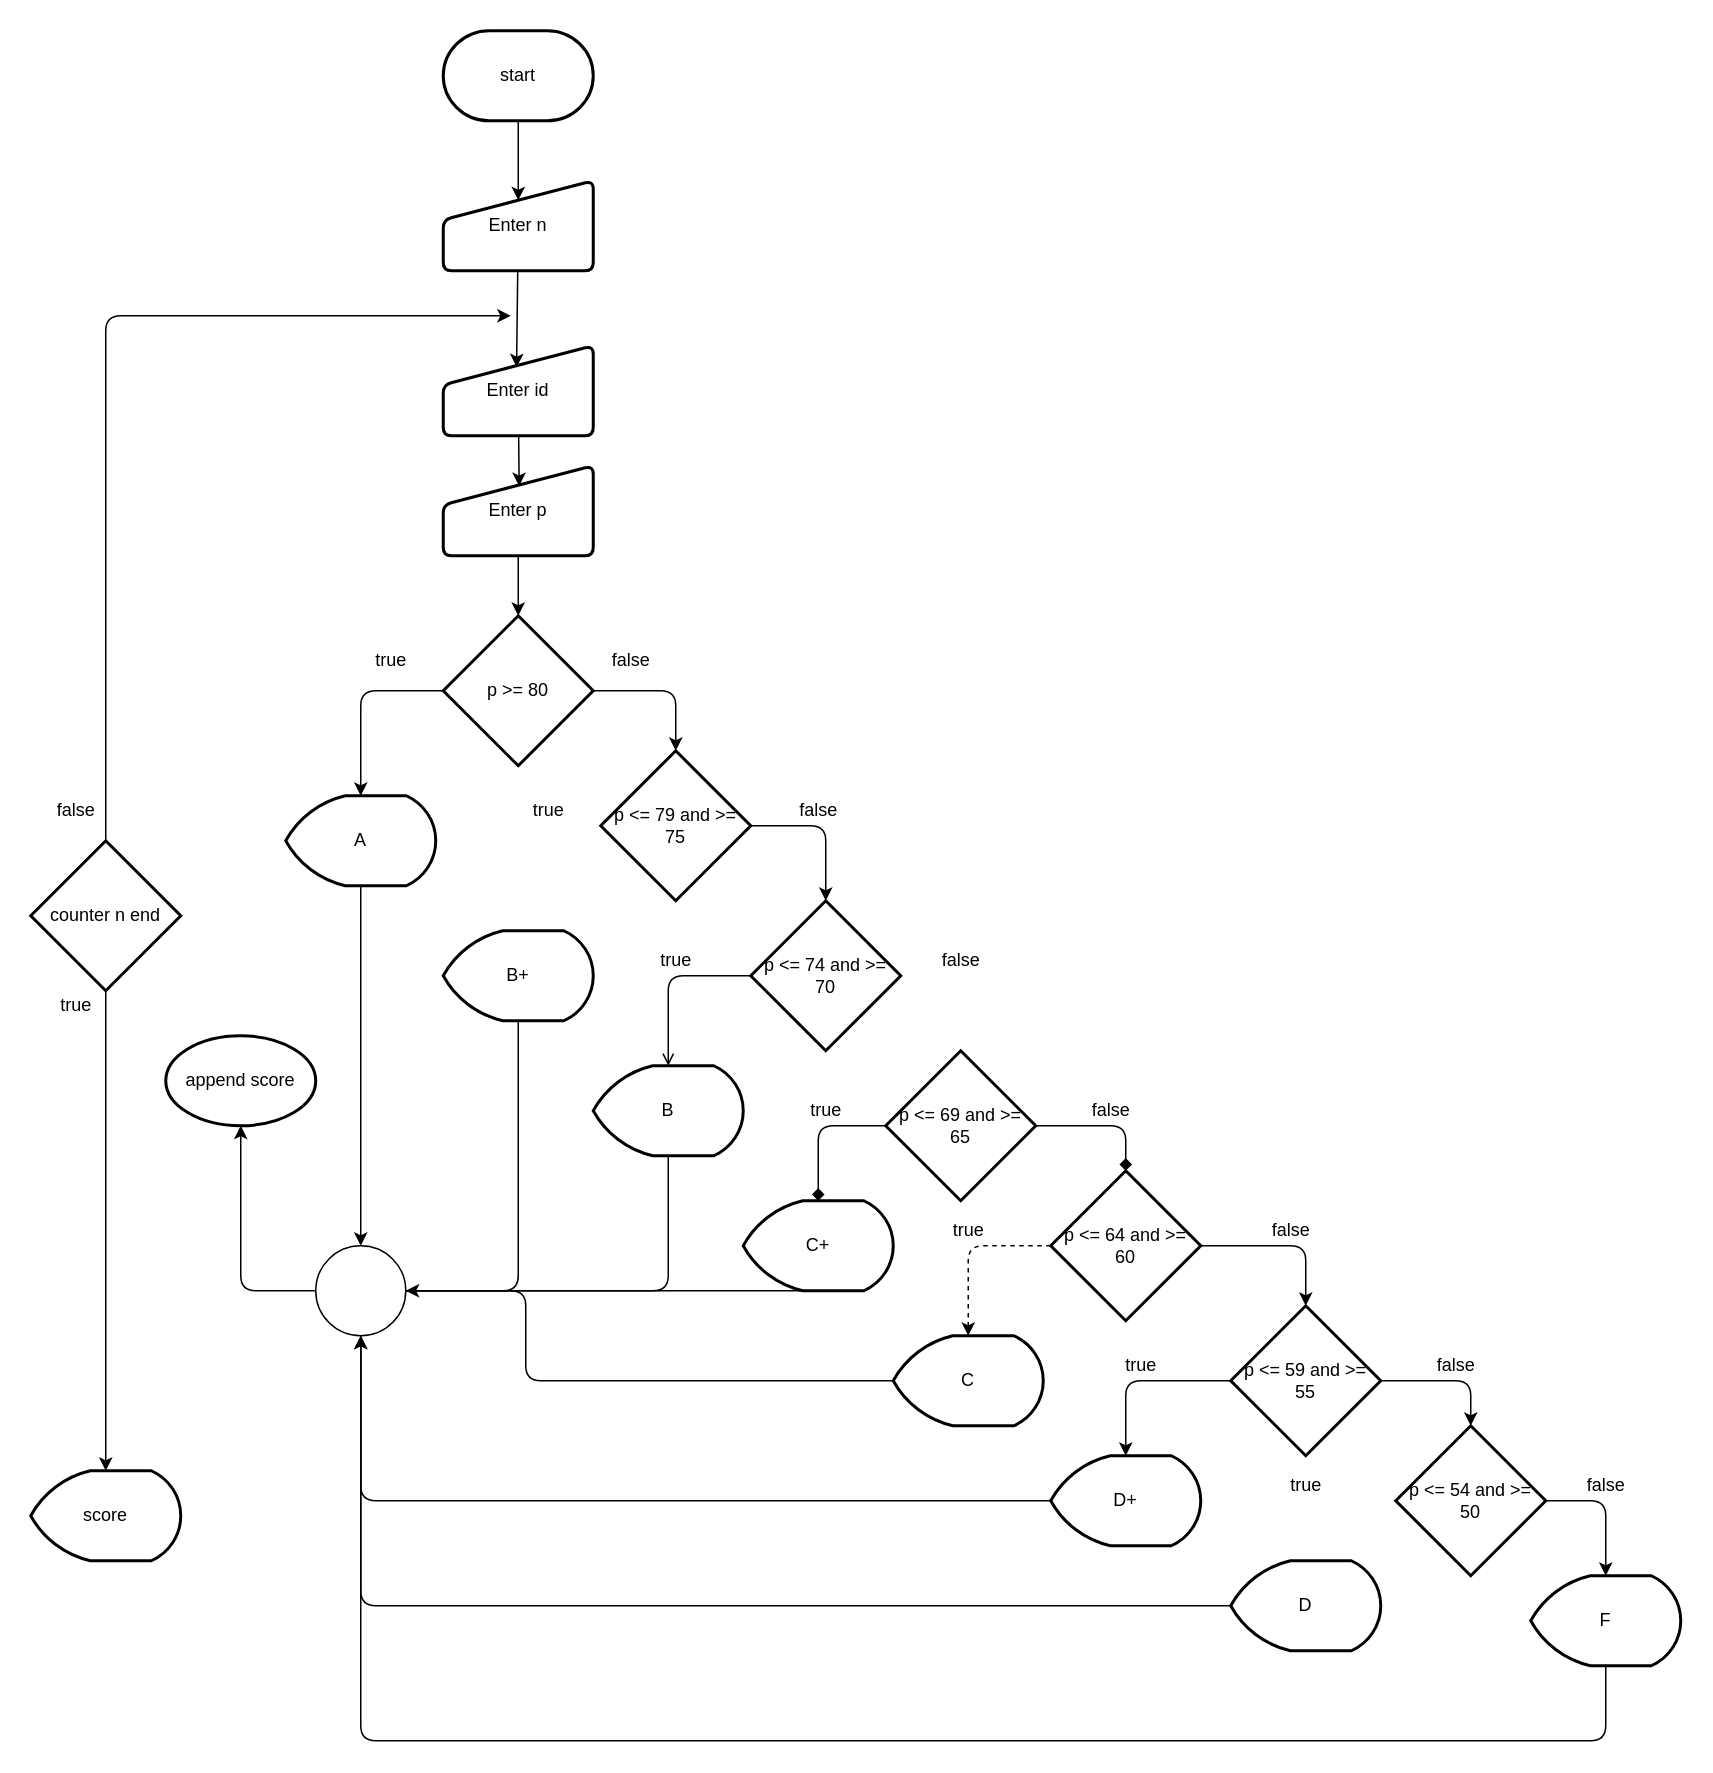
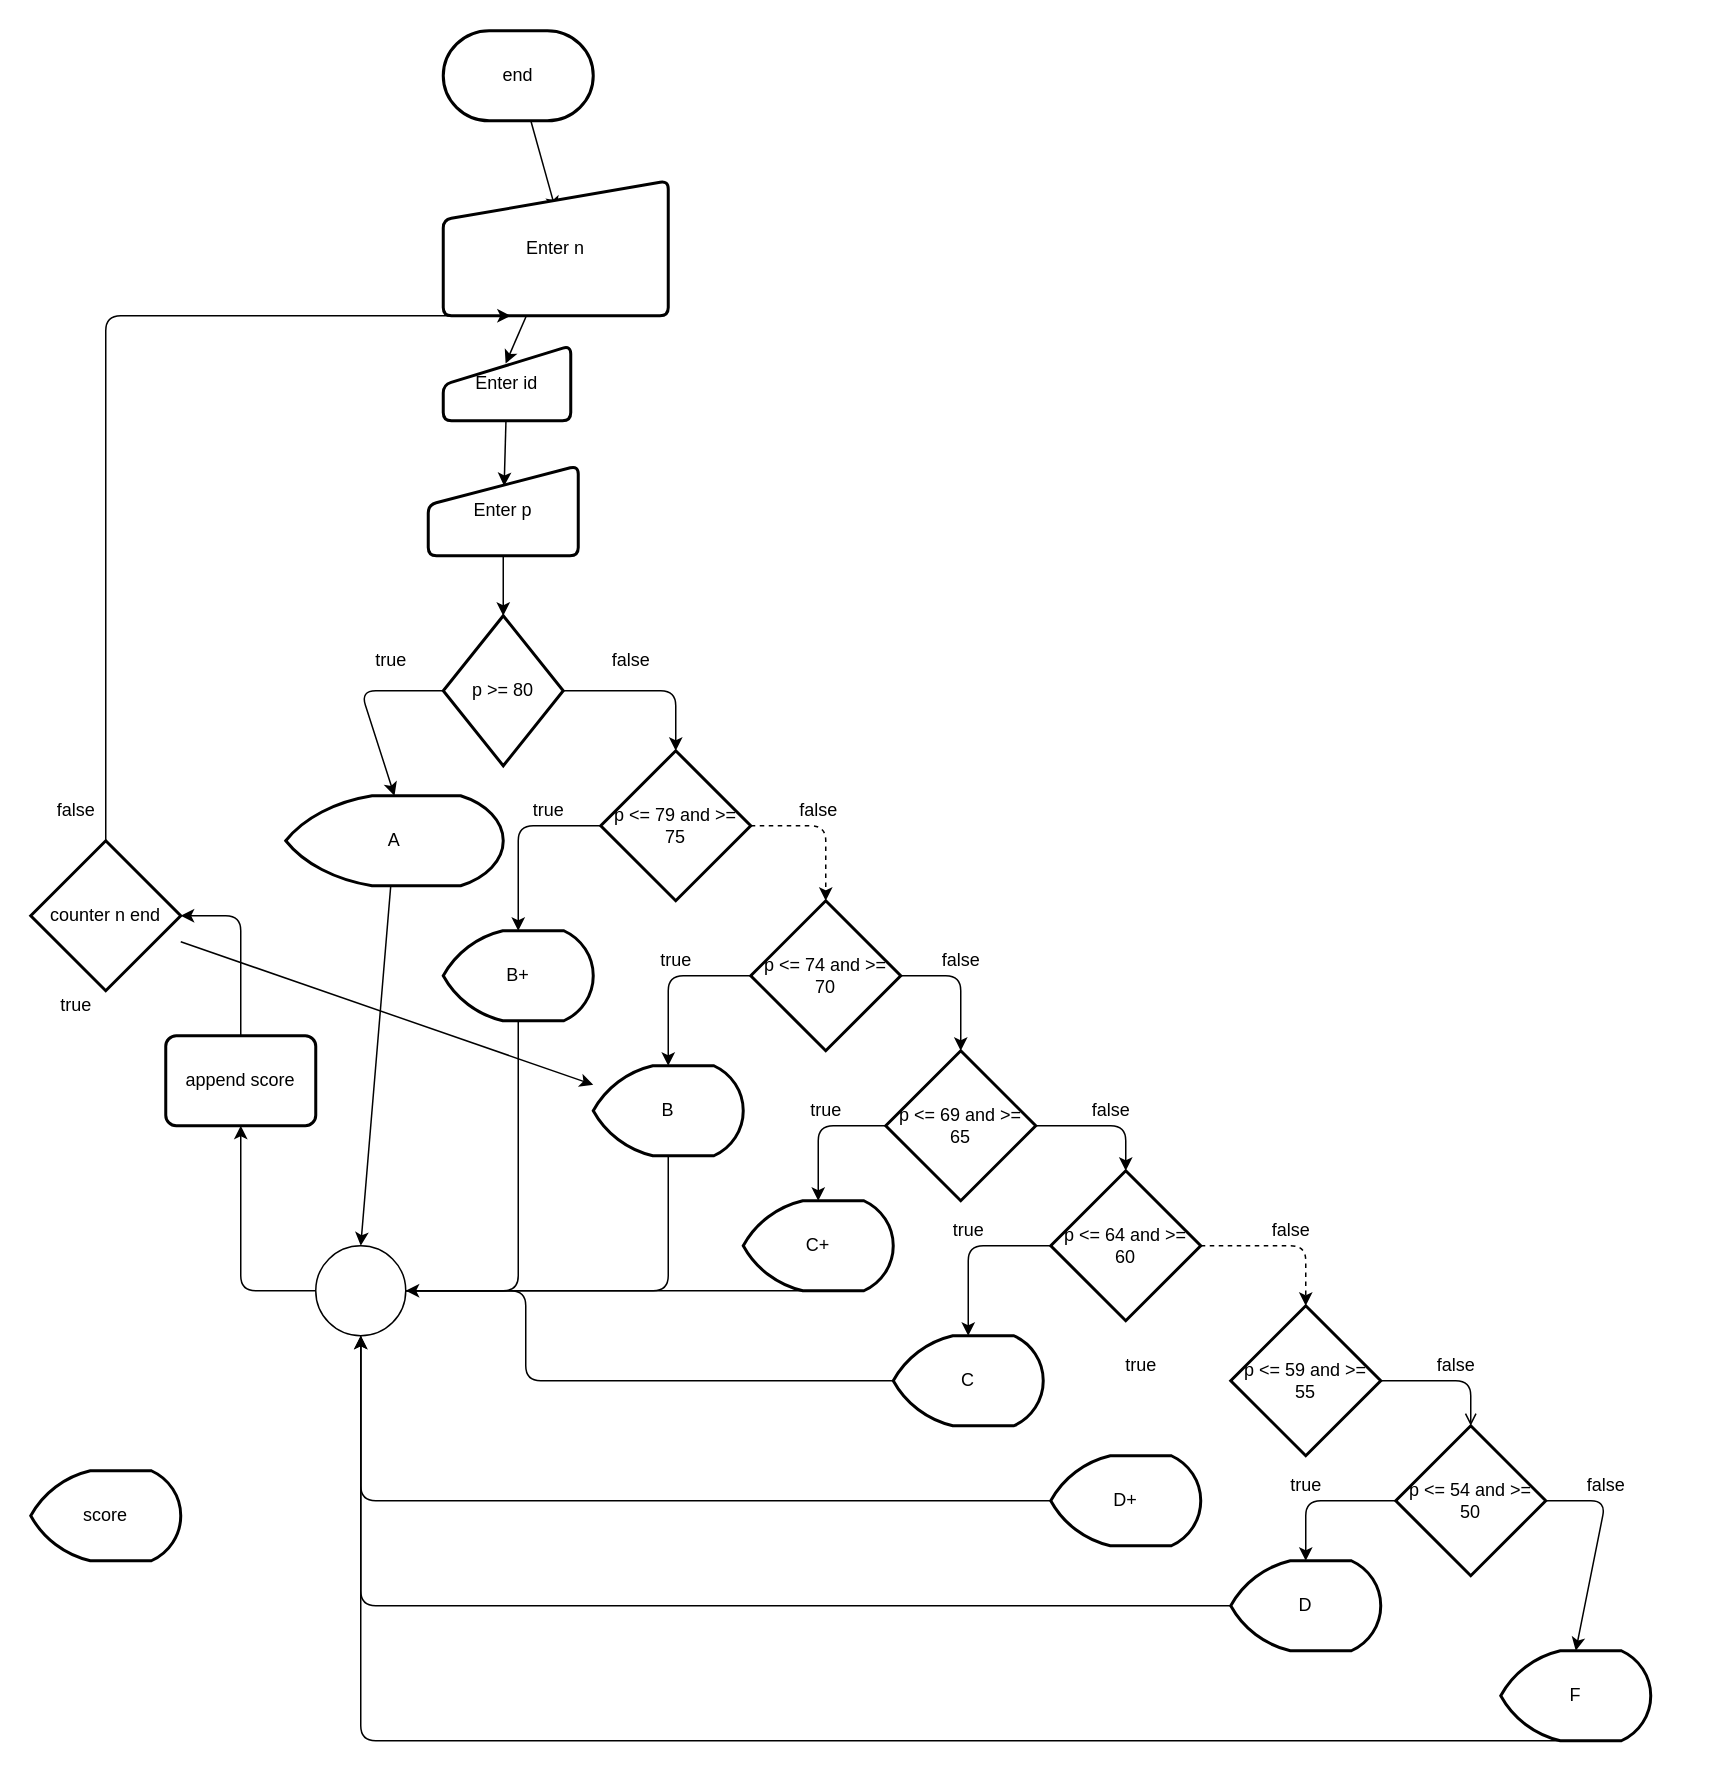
(518, 76) -> (518, 76)
(518, 226) -> (556, 248)
(518, 391) -> (507, 383)
(518, 511) -> (503, 511)
(518, 691) -> (503, 691)
(818, 827) -> (818, 827)
none -> (519, 837)
(361, 841) -> (395, 841)
none -> (241, 956)
none -> (958, 981)
(668, 1056) -> (668, 1054)
(241, 1081) -> (241, 1081)
(1126, 1158) -> (1126, 1159)
(818, 1188) -> (818, 1189)
(106, 1226) -> (383, 1012)
(1272, 1246) -> (1272, 1246)
(973, 1249) -> (973, 1249)
(1151, 1381) -> none
(1471, 1414) -> (1471, 1416)
none -> (1331, 1501)
(1606, 1621) -> (1576, 1696)
